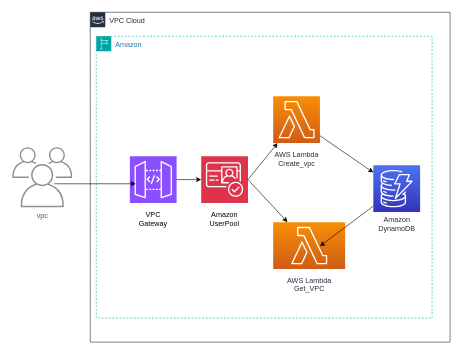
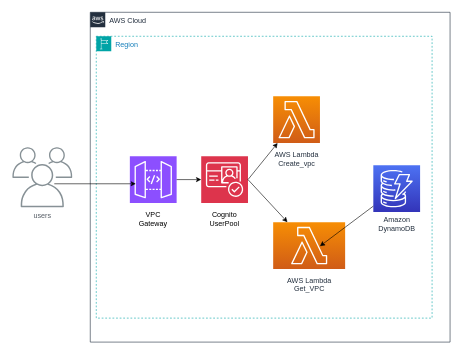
(126, 21) -> (126, 21)
(128, 45) -> (127, 45)
(345, 153) -> none
(43, 216) -> (43, 216)
(225, 219) -> (225, 219)
